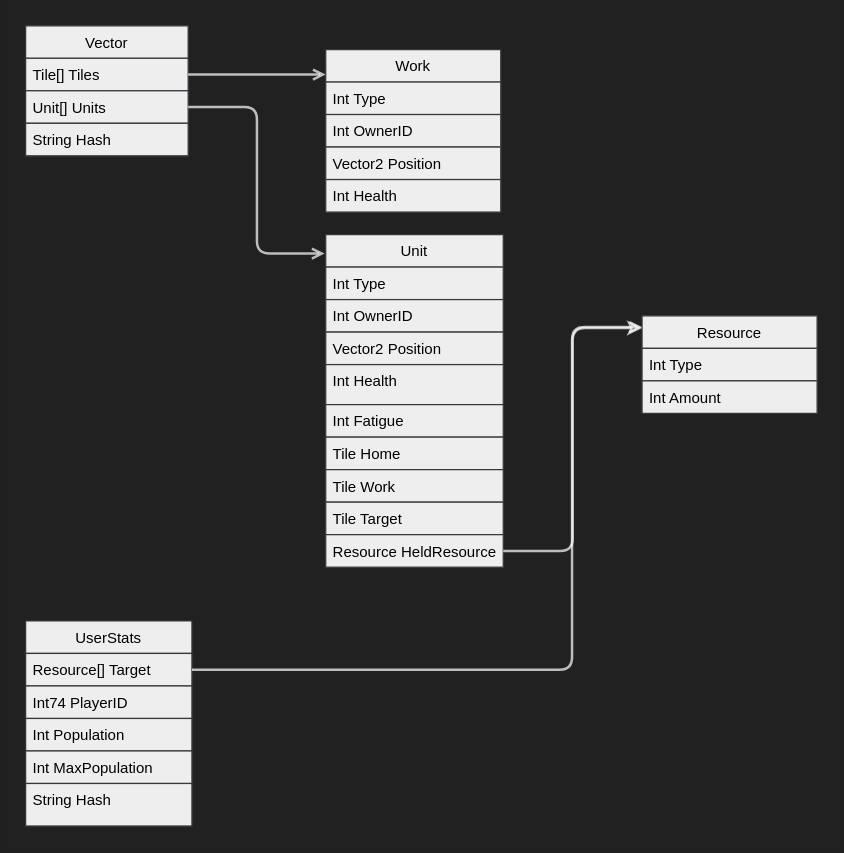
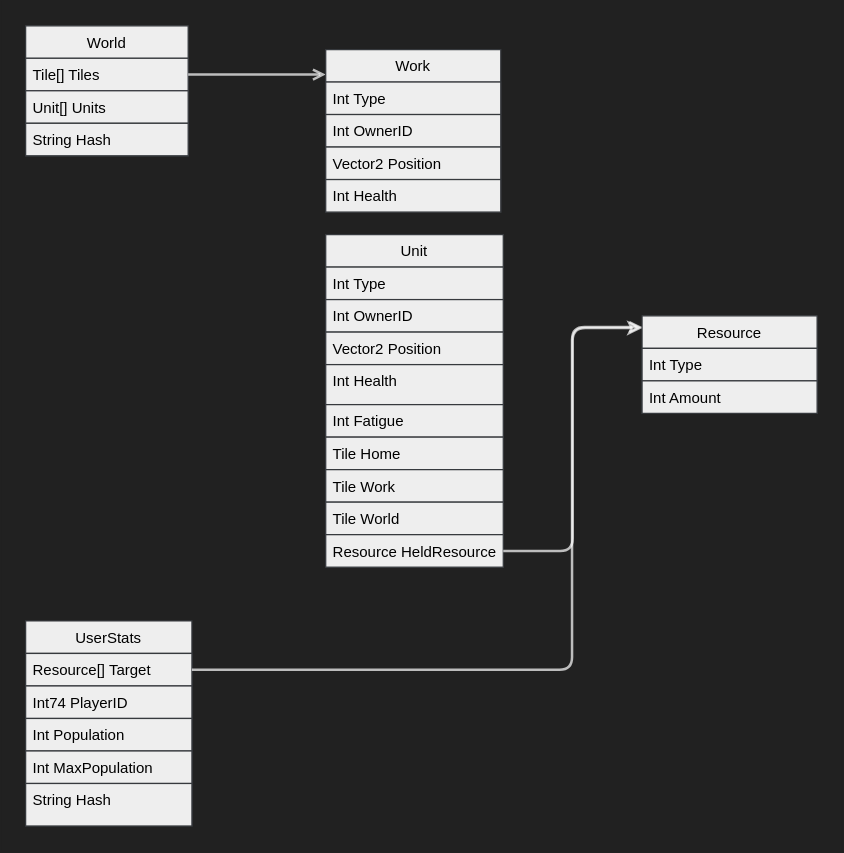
(106, 43) -> (106, 43)
(257, 178) -> none
(373, 519) -> (367, 519)
